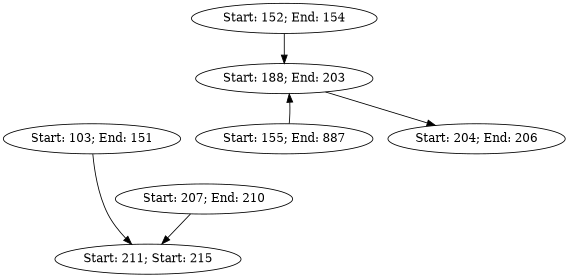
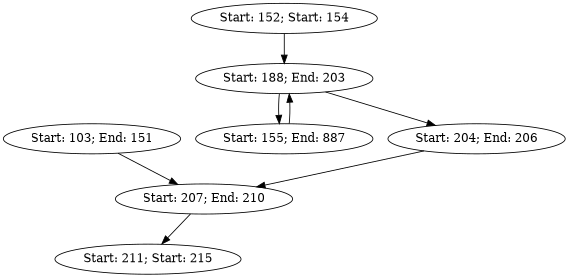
(284, 18) -> (284, 18)
none -> (279, 105)
none -> (345, 168)
(102, 199) -> (144, 167)
